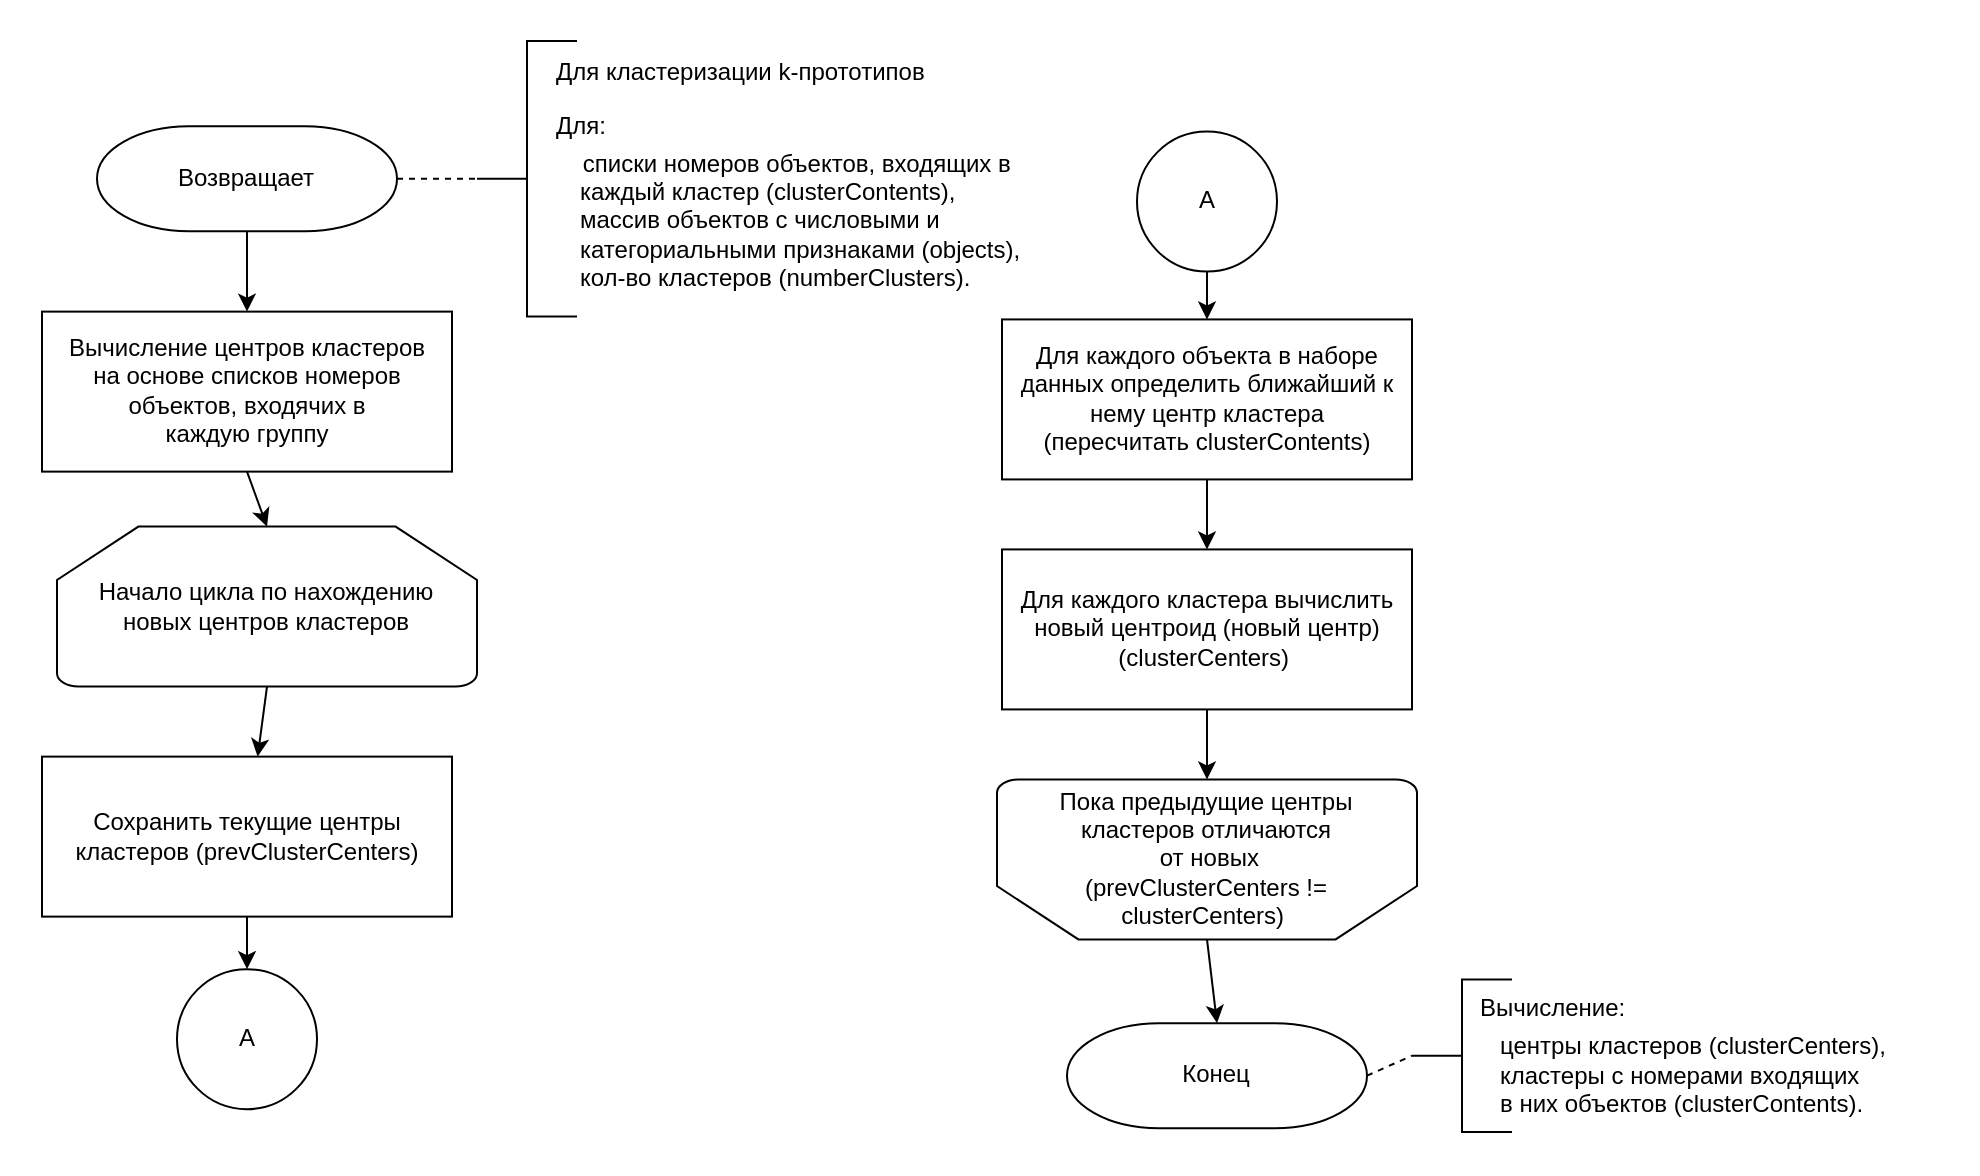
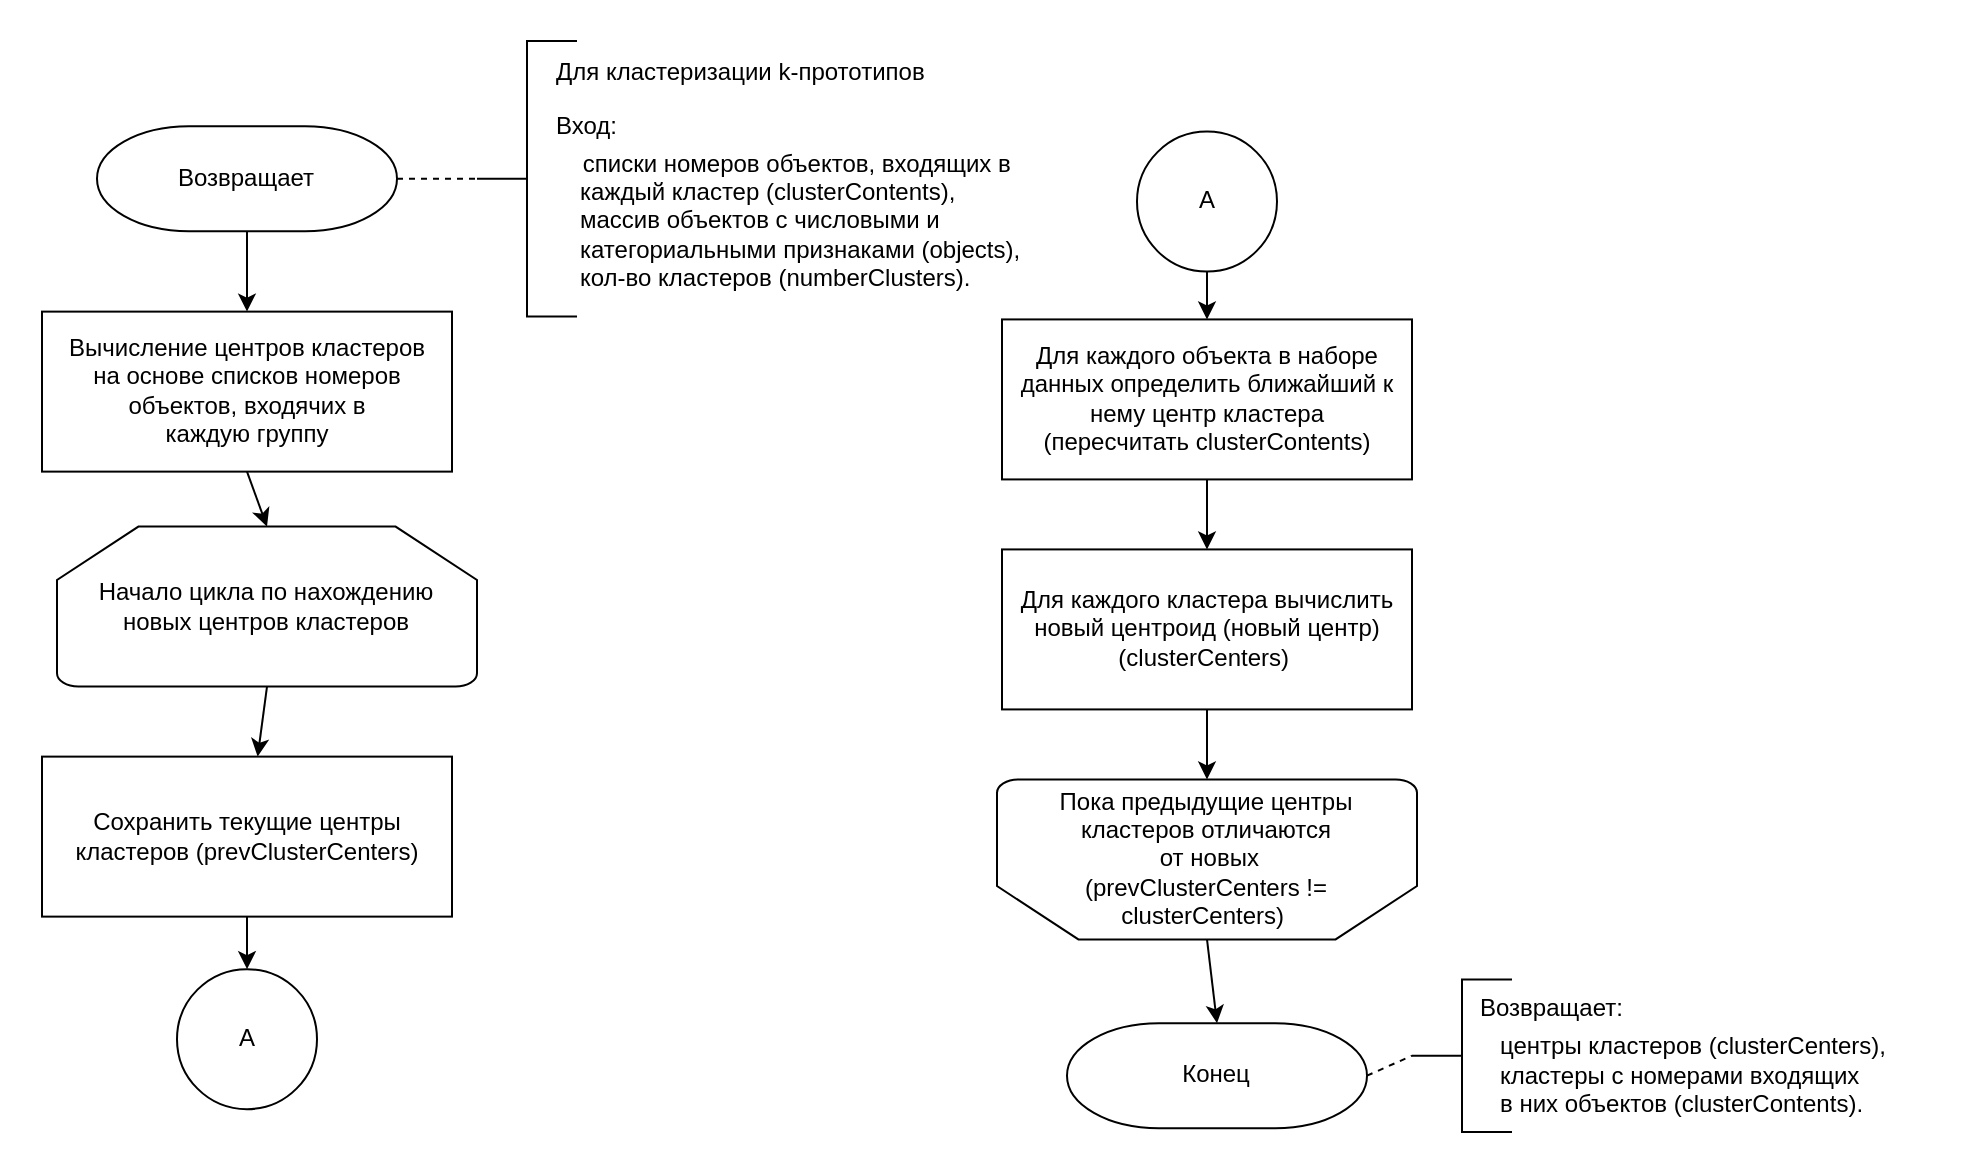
(581, 127) -> (587, 127)
(1552, 1009) -> (1552, 1009)
